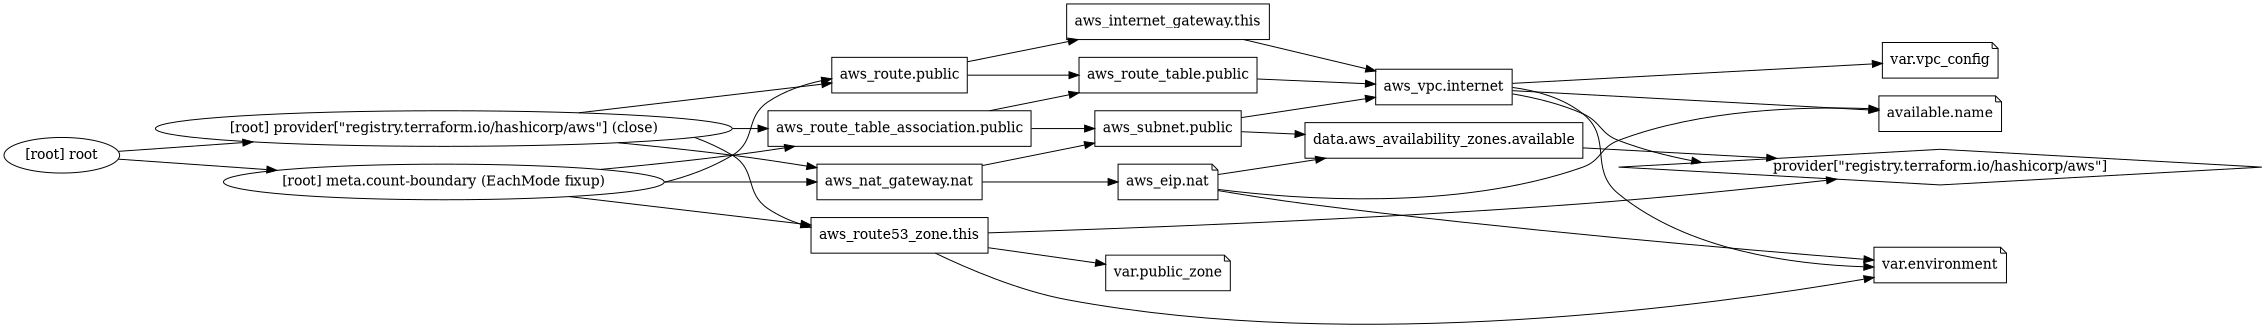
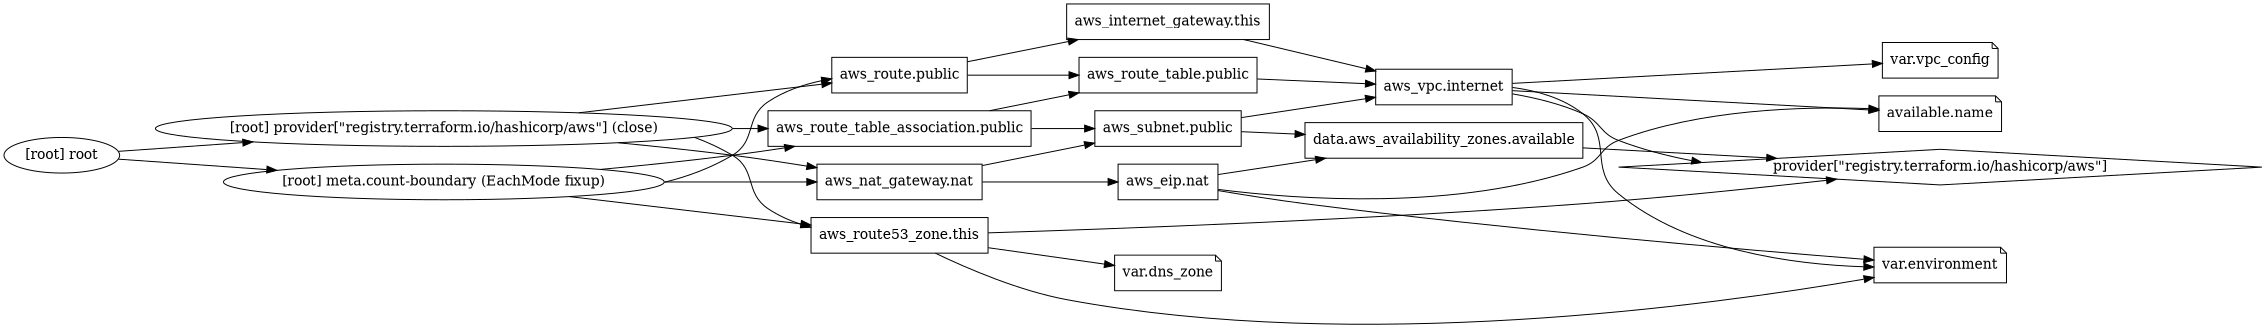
(1168, 182) -> (1168, 182)
(1168, 273) -> (1168, 273)
